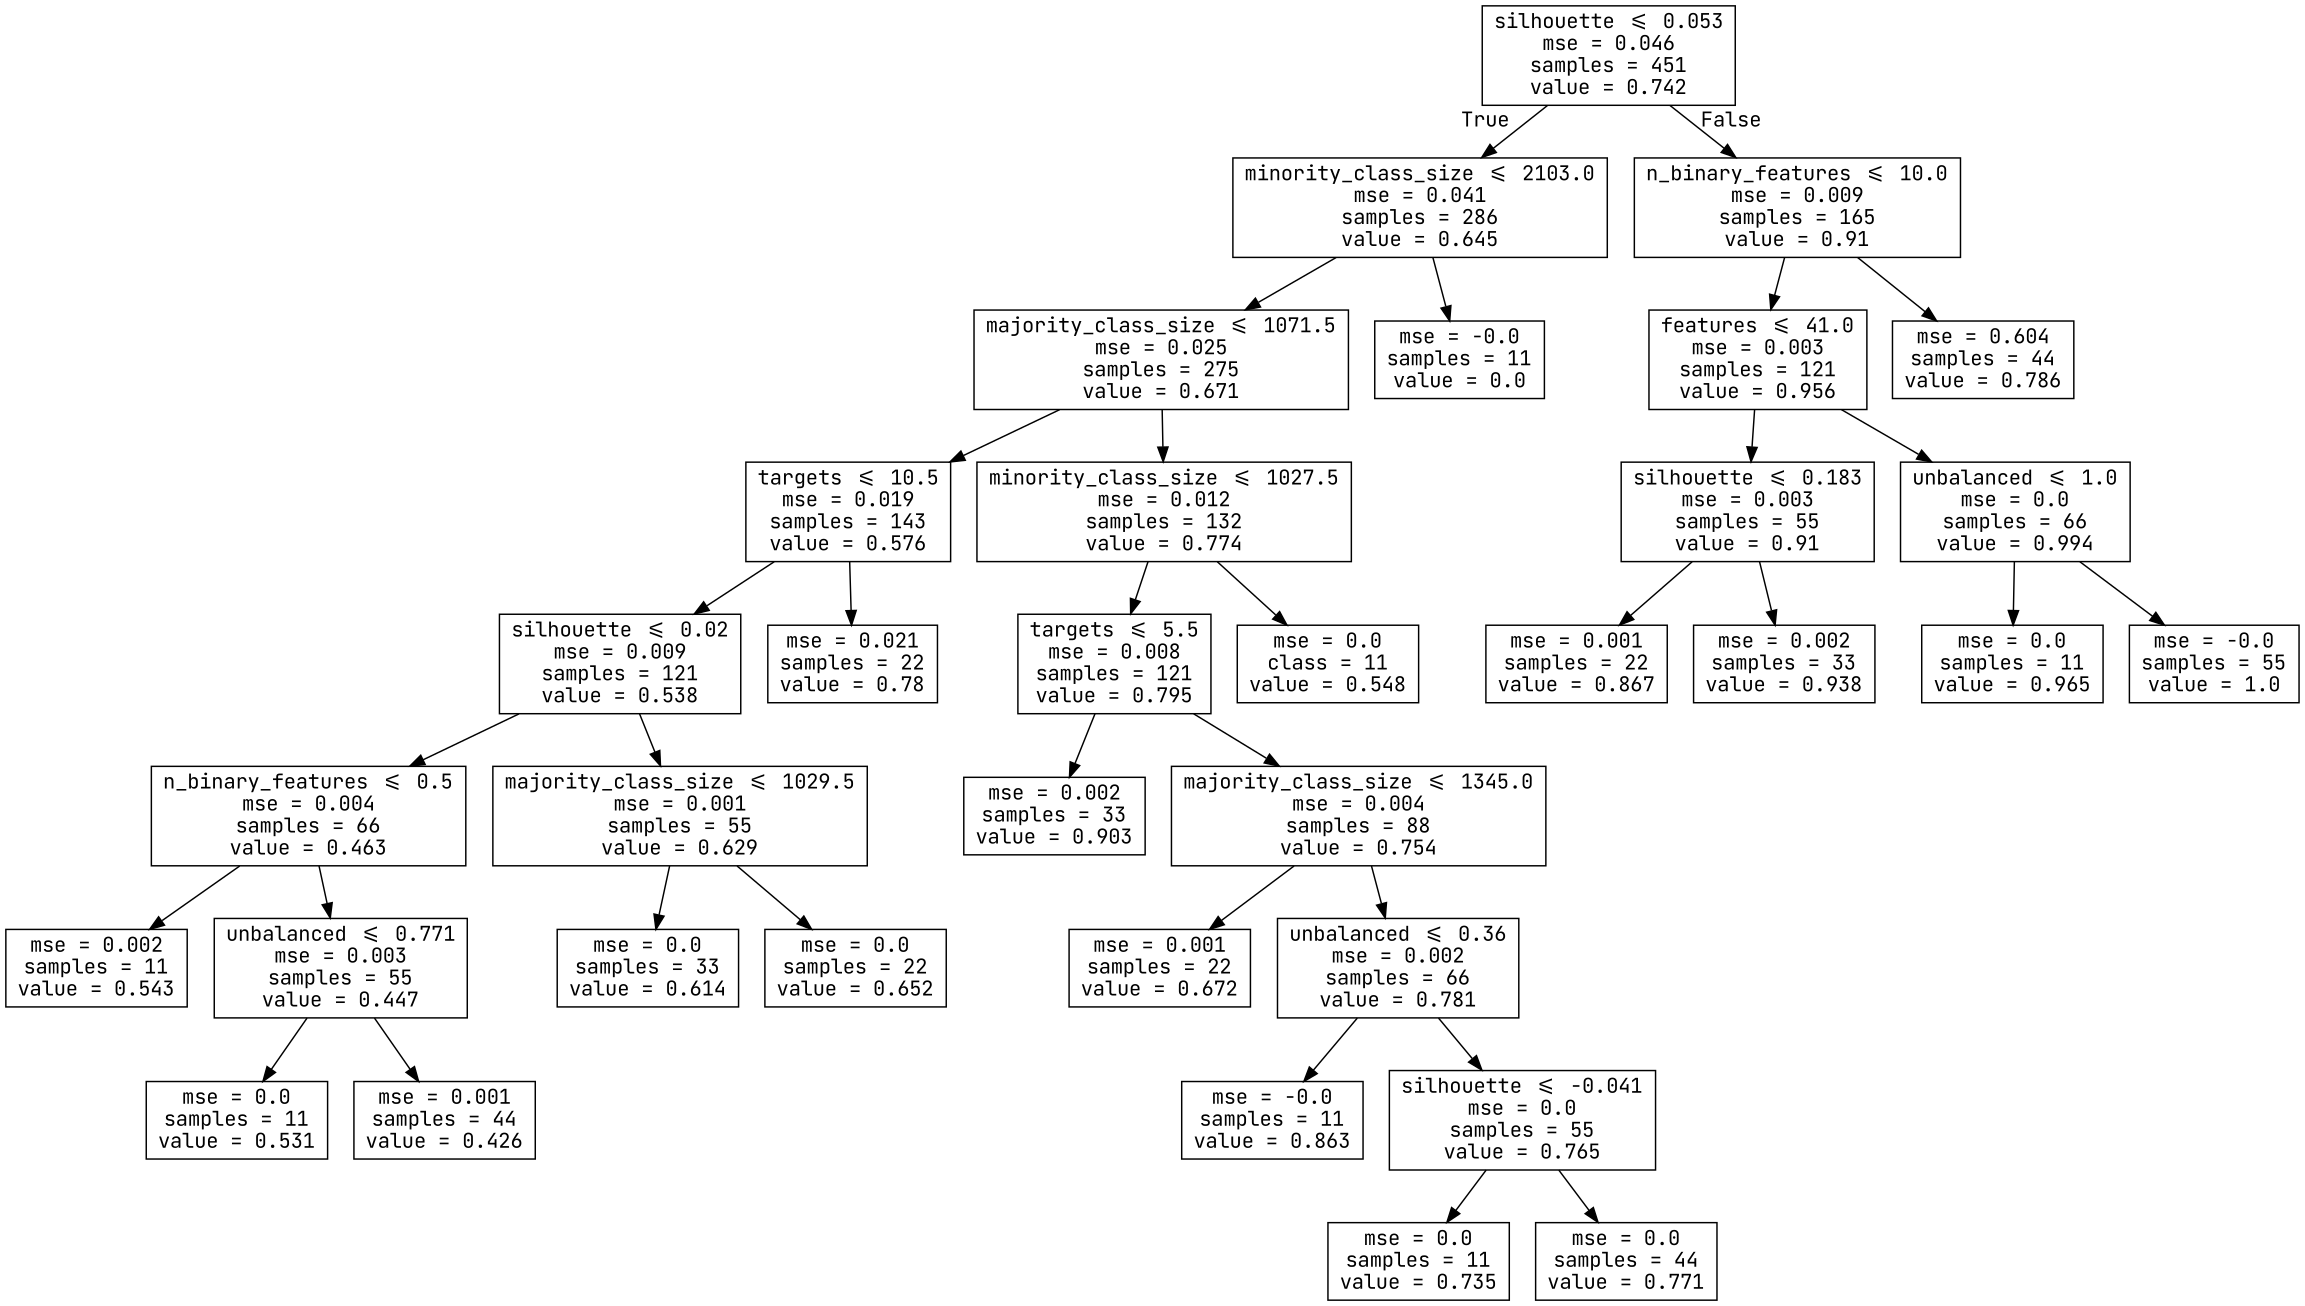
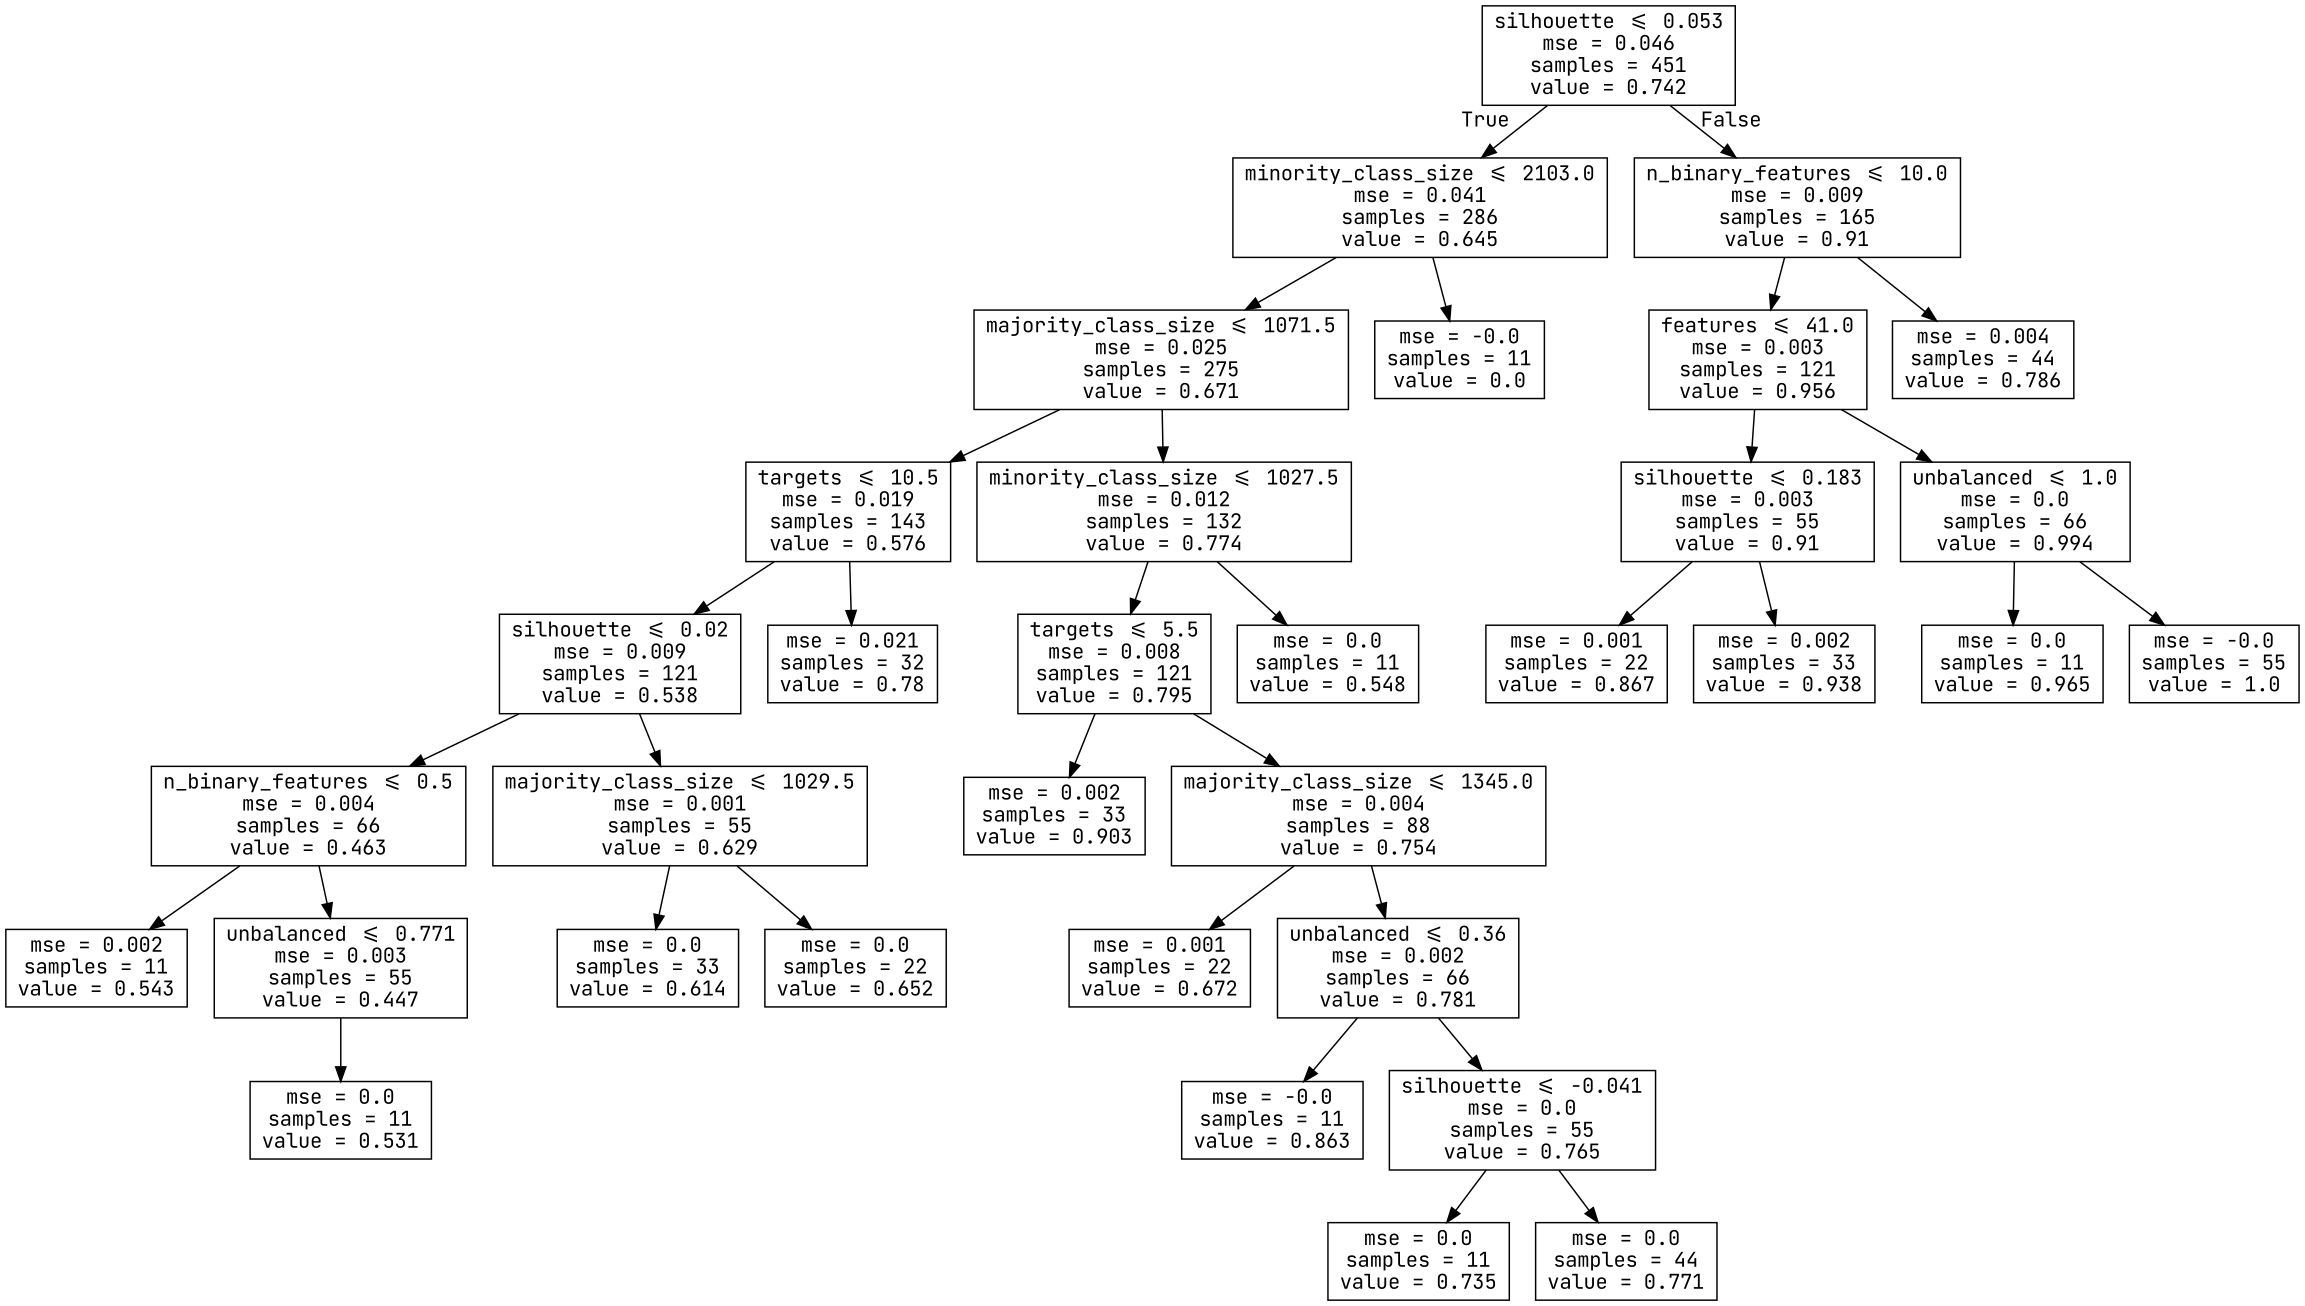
(1983, 360) -> (1983, 360)
(853, 664) -> (853, 664)
(1328, 664) -> (1328, 664)
(445, 1120) -> none
